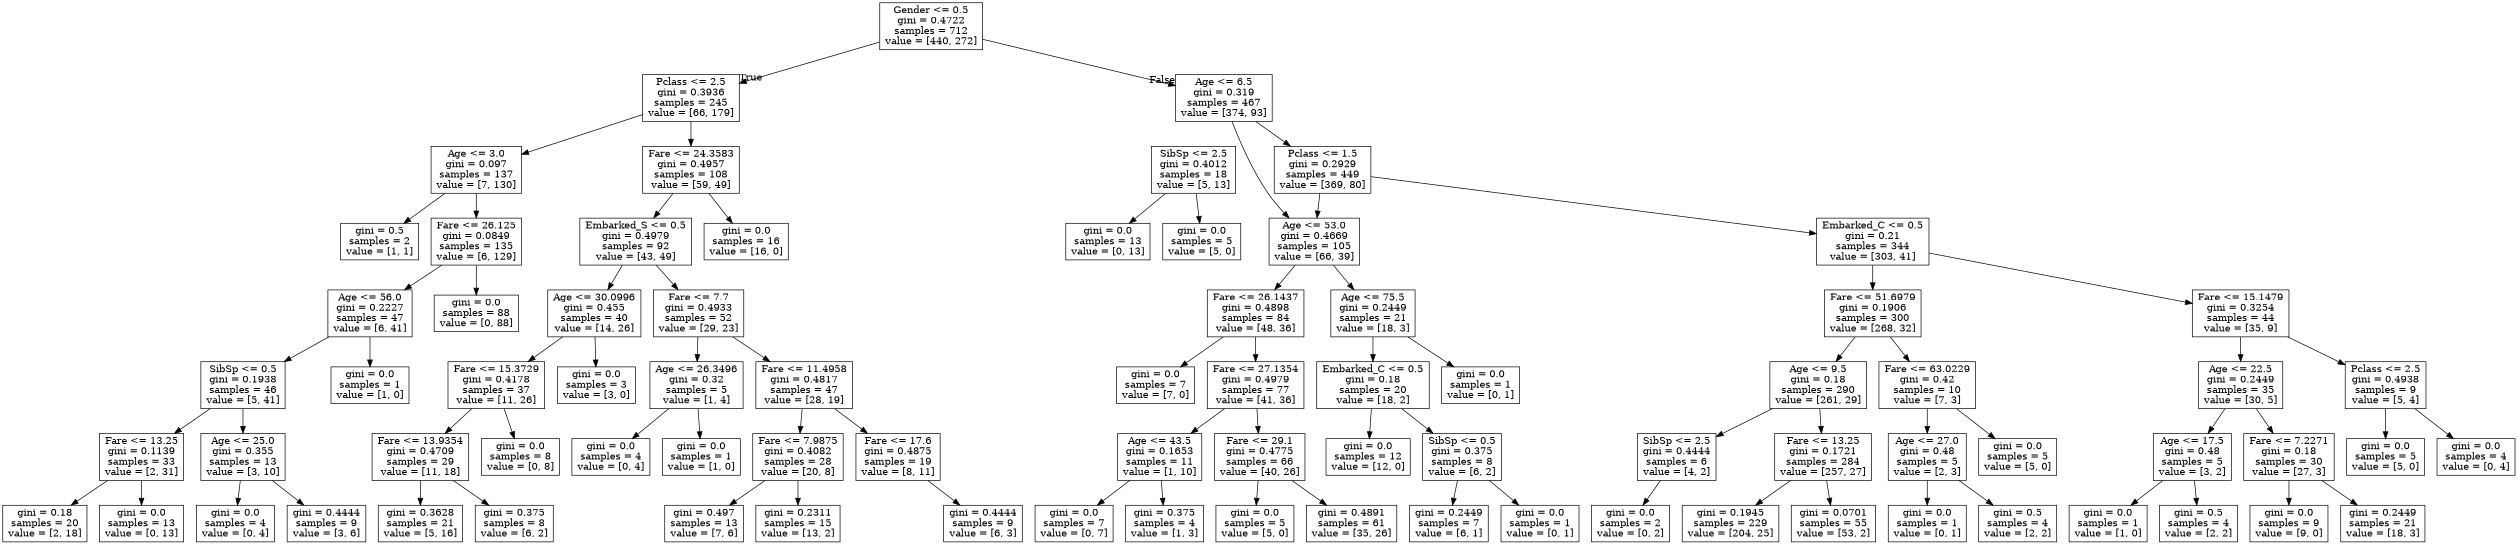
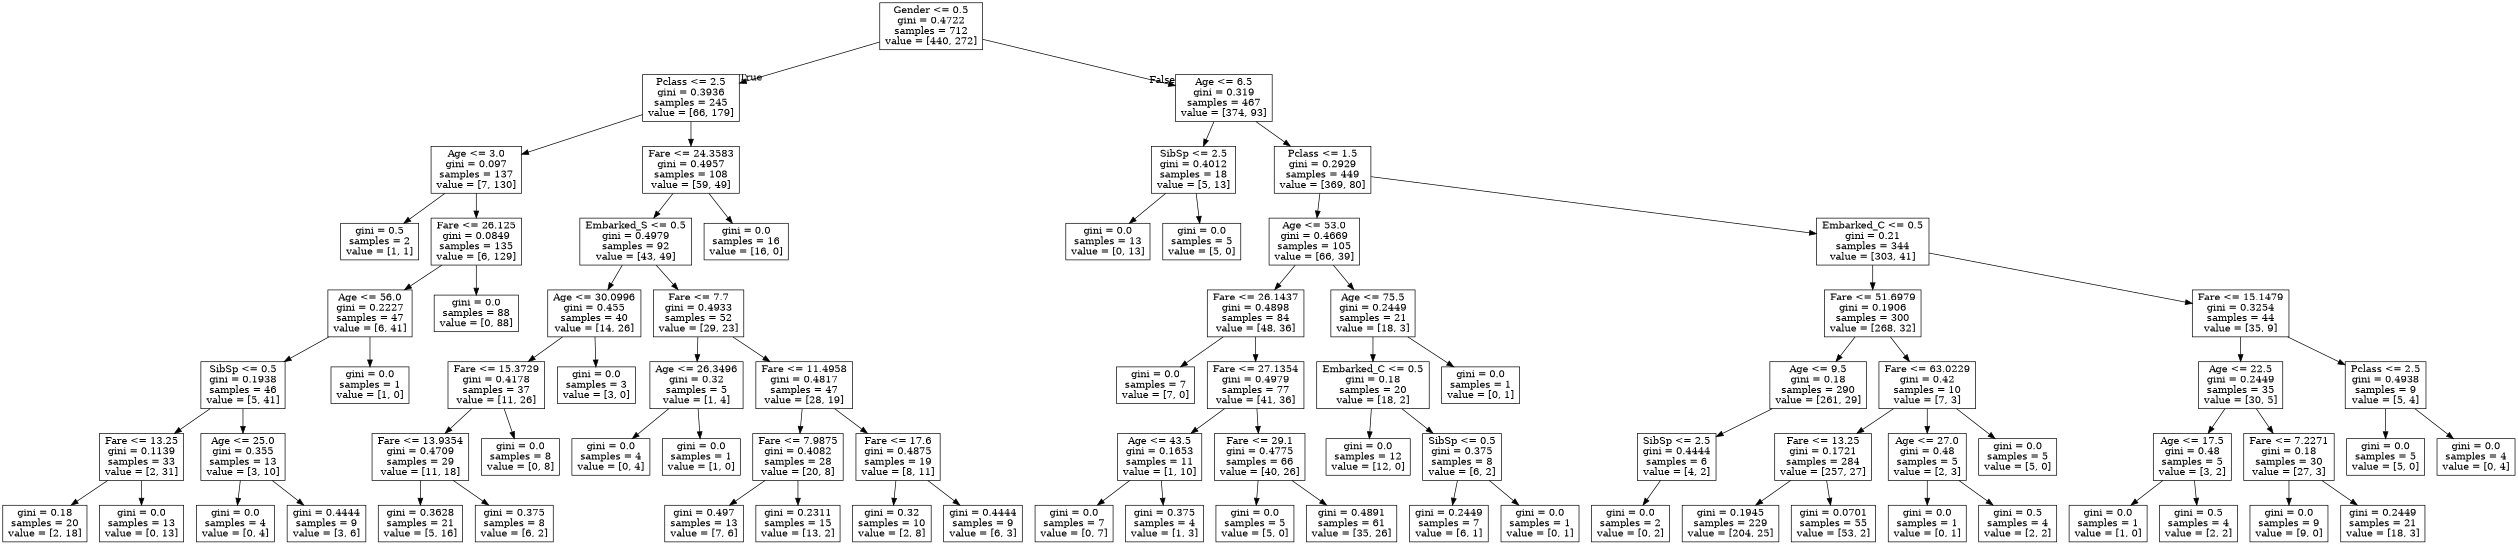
(1254, 170) -> (1210, 131)
(1820, 417) -> (1878, 419)
none -> (892, 524)
